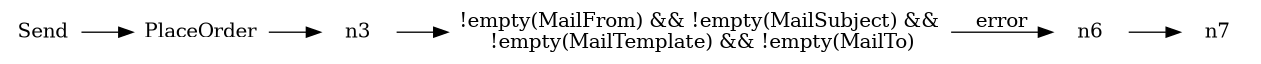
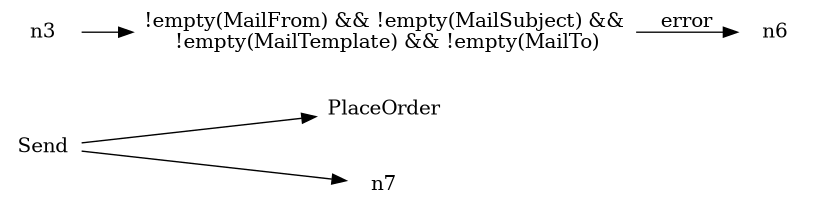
(288, 32) -> none
(1147, 32) -> (207, 165)
